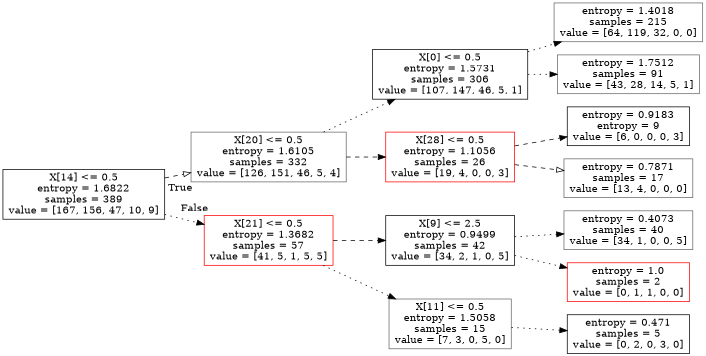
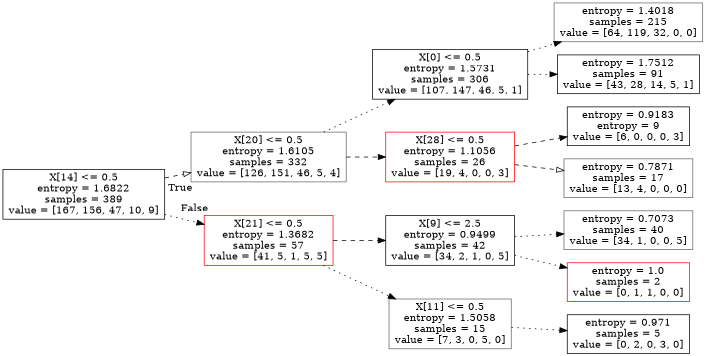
(628, 74) -> (628, 74)
(628, 230) -> (628, 230)
(628, 334) -> (628, 334)
